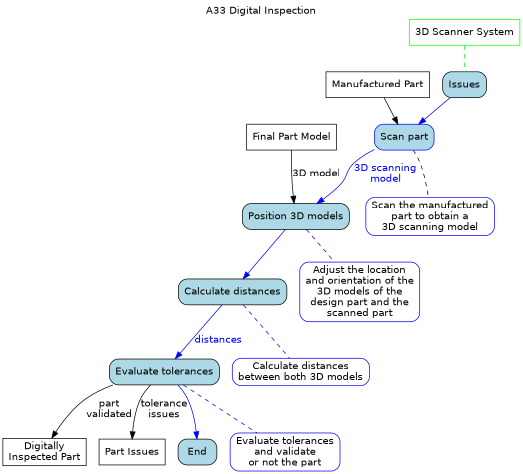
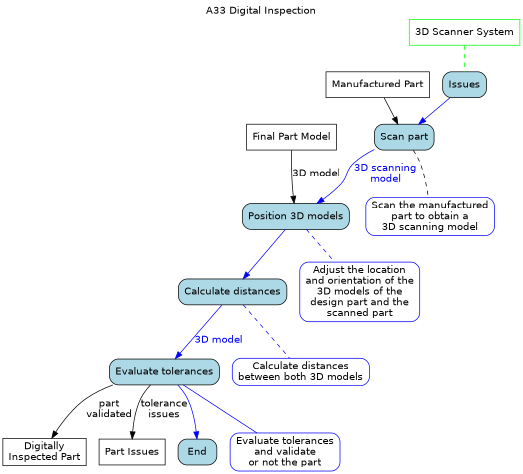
(404, 137) -> (404, 137)
(219, 340) -> (219, 340)
(220, 409) -> (220, 409)
